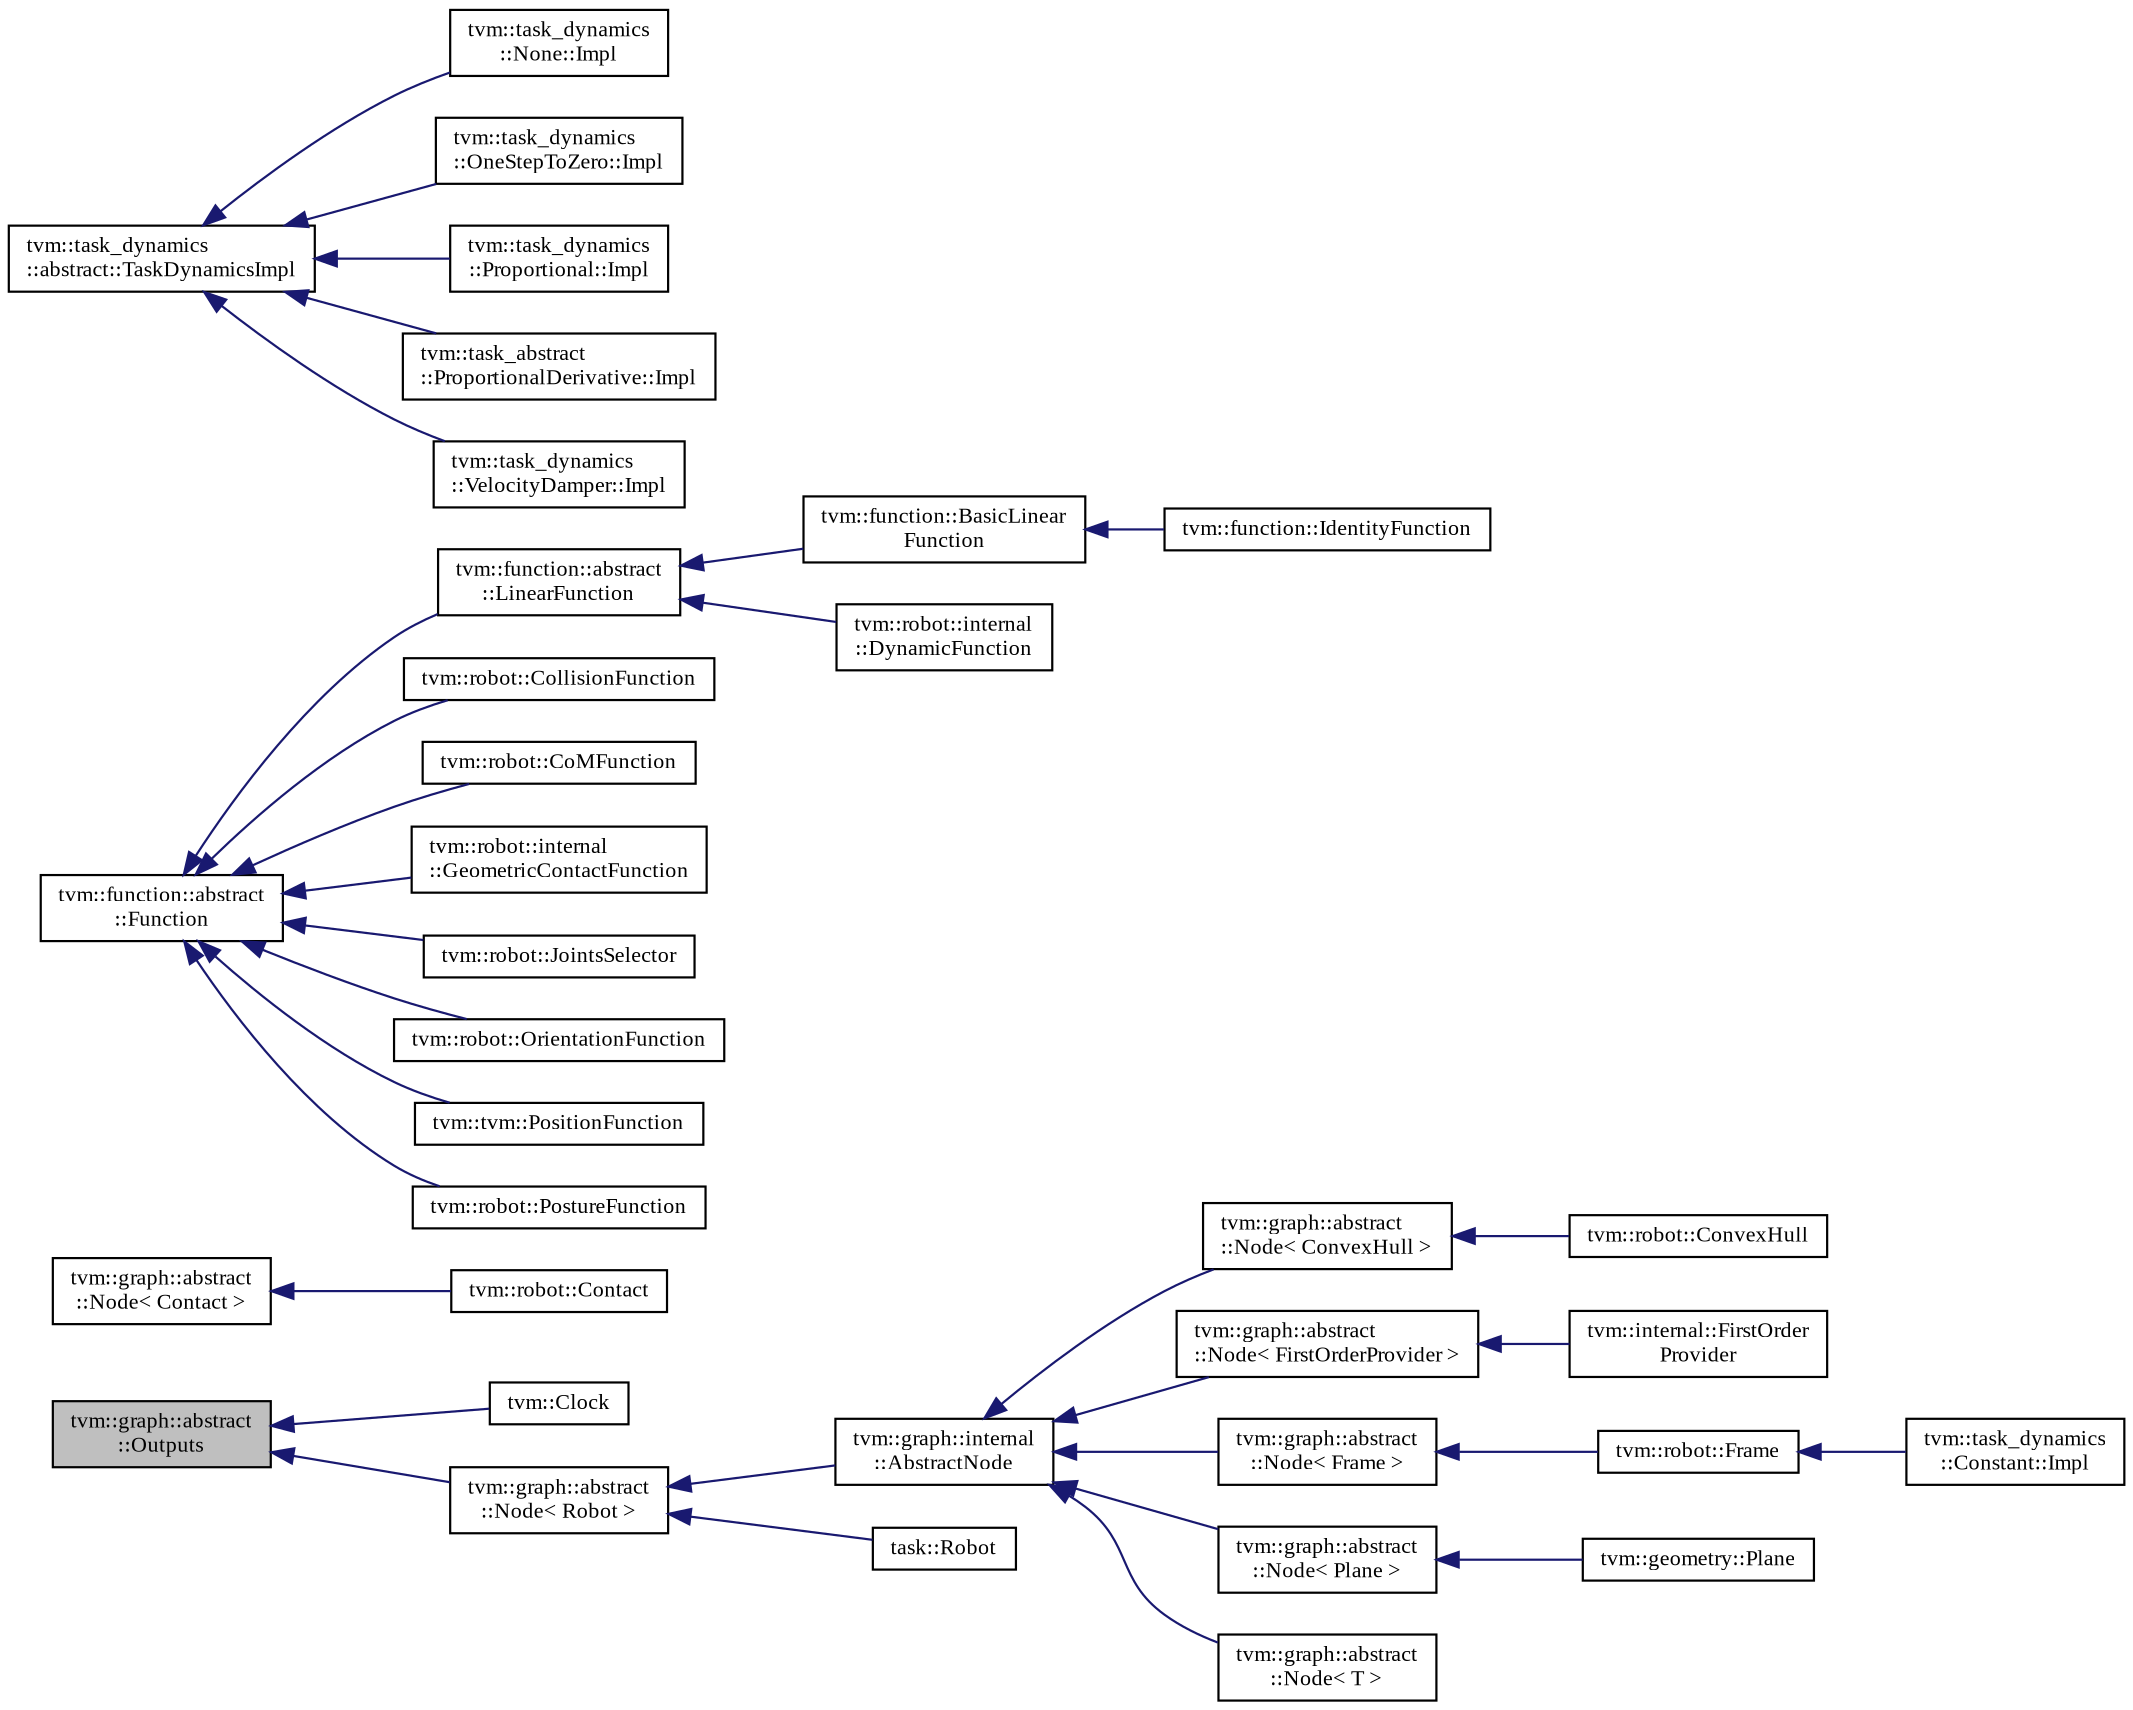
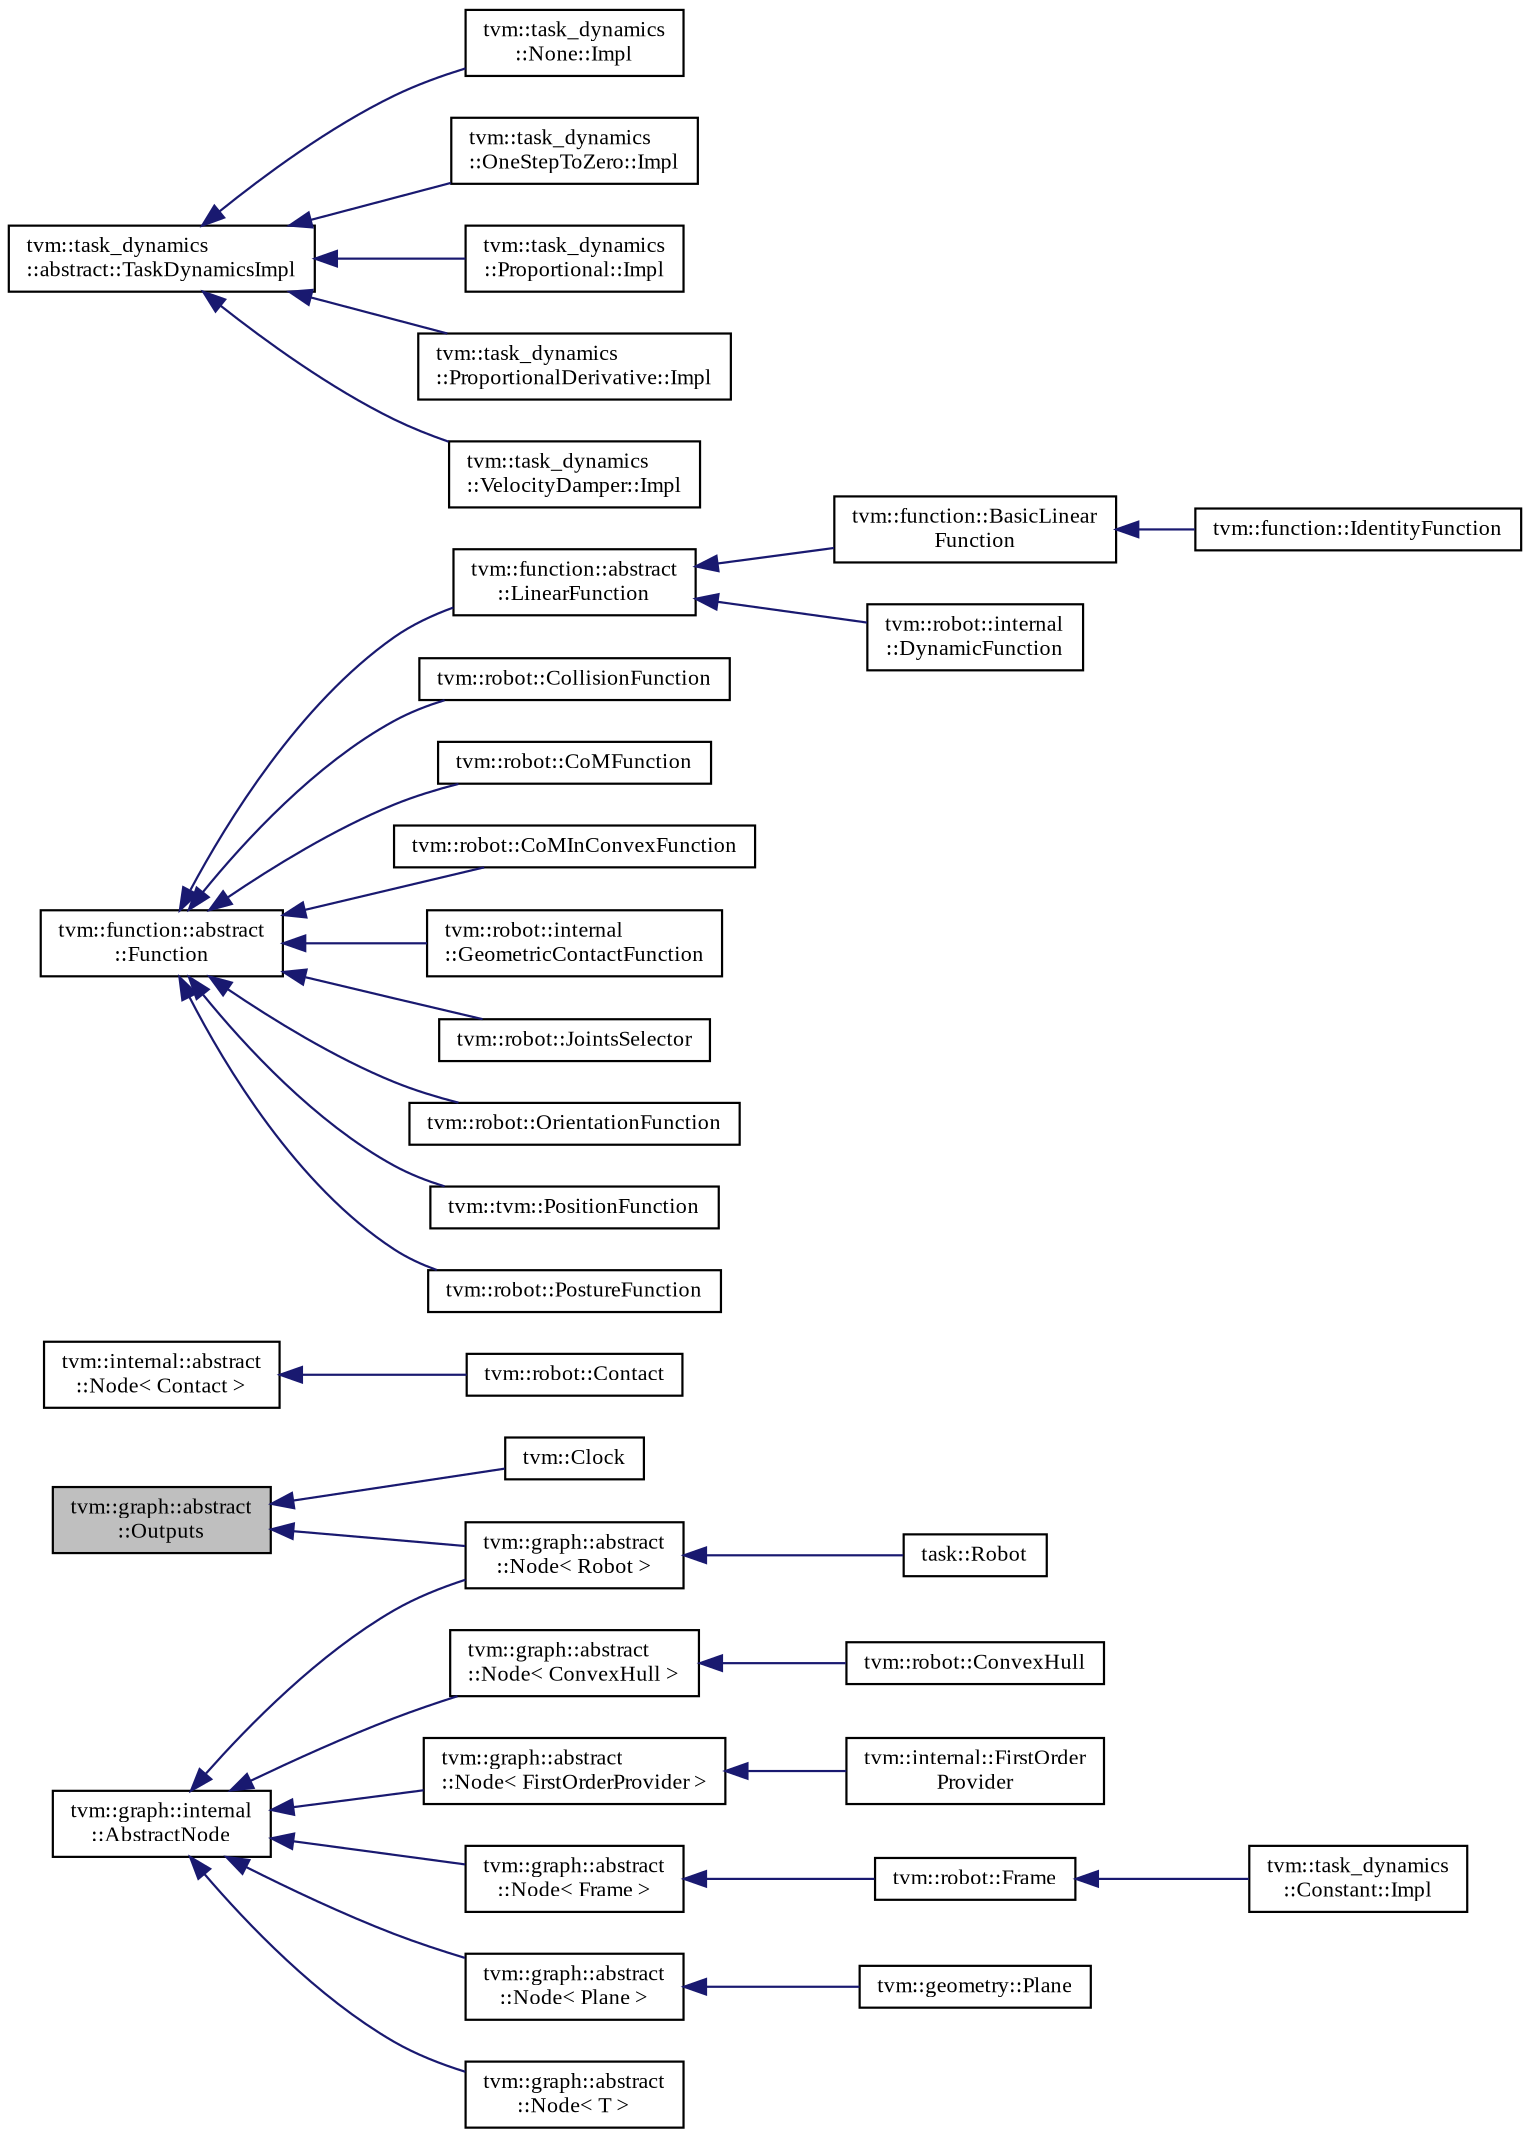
(559, 367) -> (575, 367)
none -> (575, 846)
(162, 1291) -> (162, 1375)
(763, 1475) -> (324, 1660)
